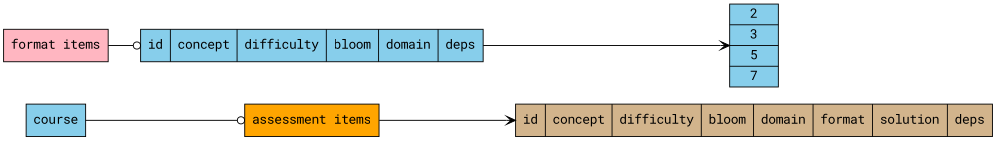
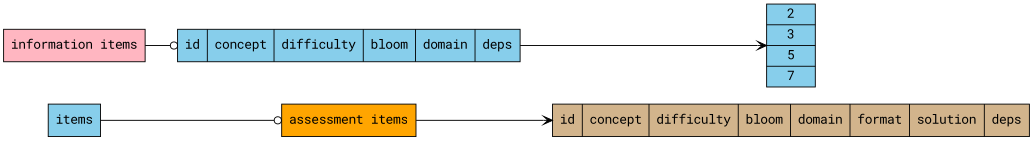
(56, 46) -> (74, 46)
(56, 120) -> (74, 120)
